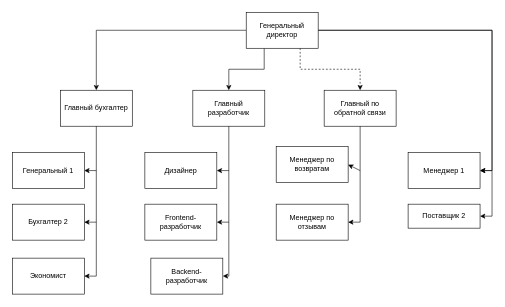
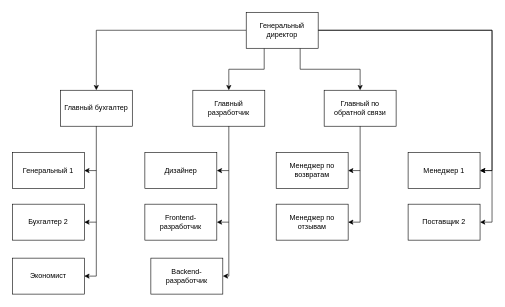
(328, 69) -> (328, 69)
(312, 165) -> (312, 171)
(444, 216) -> (444, 222)
